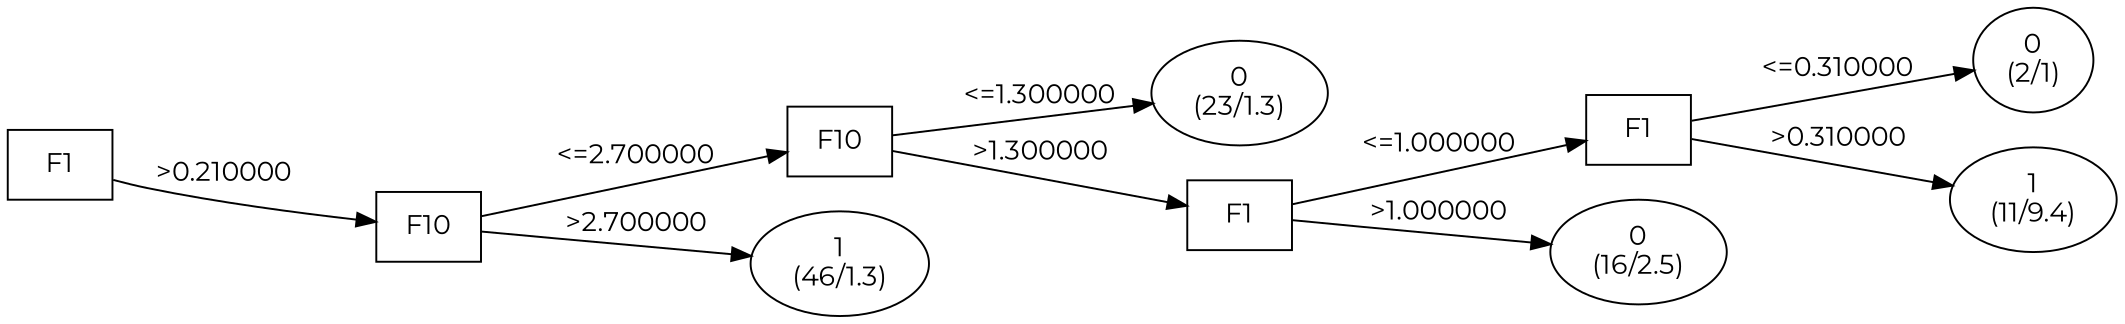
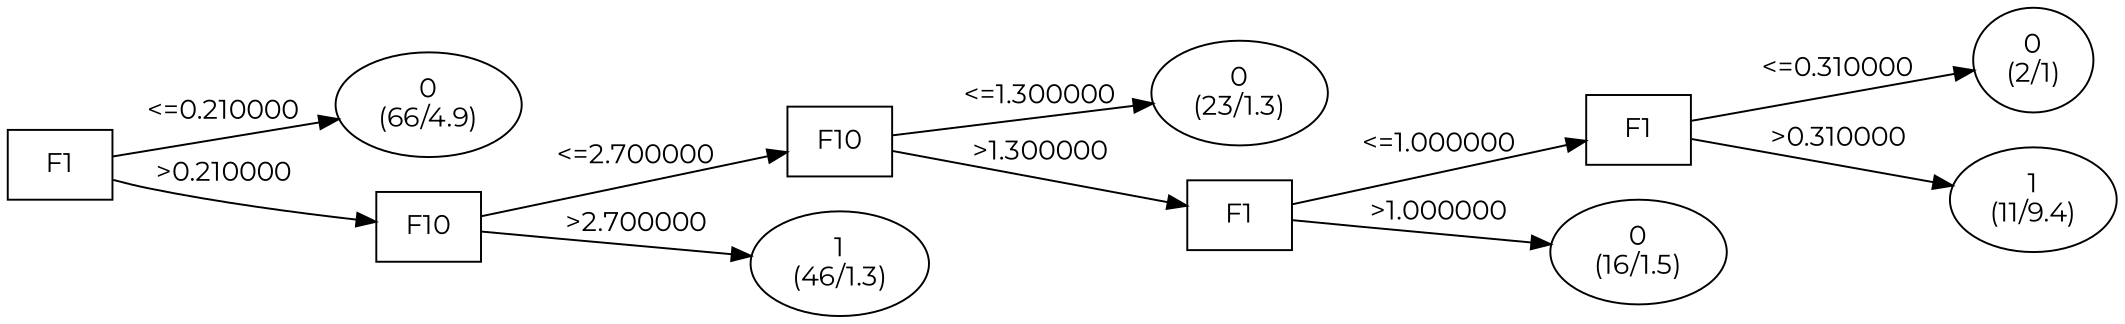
none -> (429, 105)
(1639, 252) -> (1639, 252)
